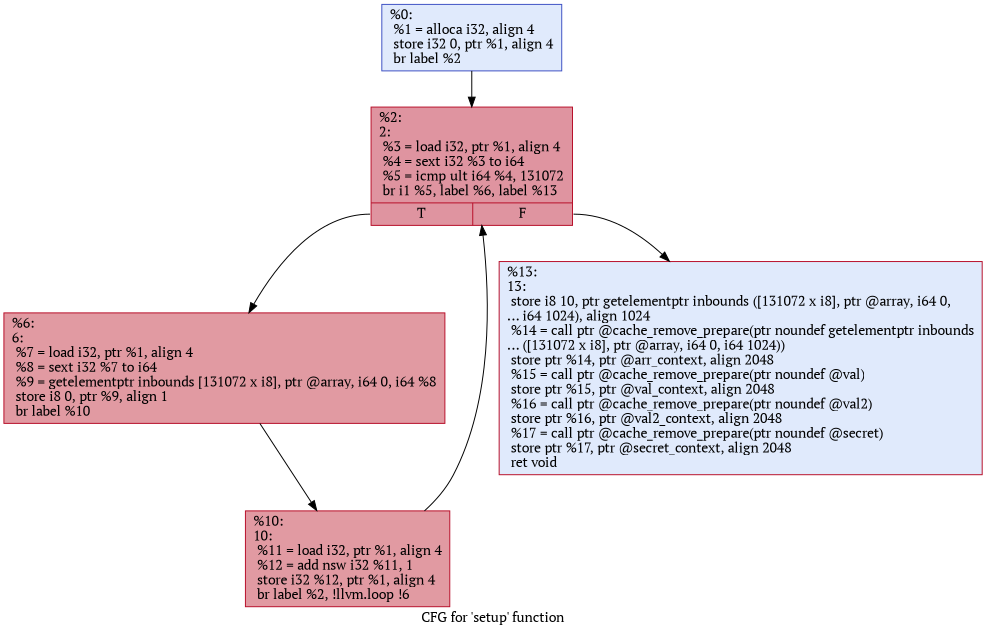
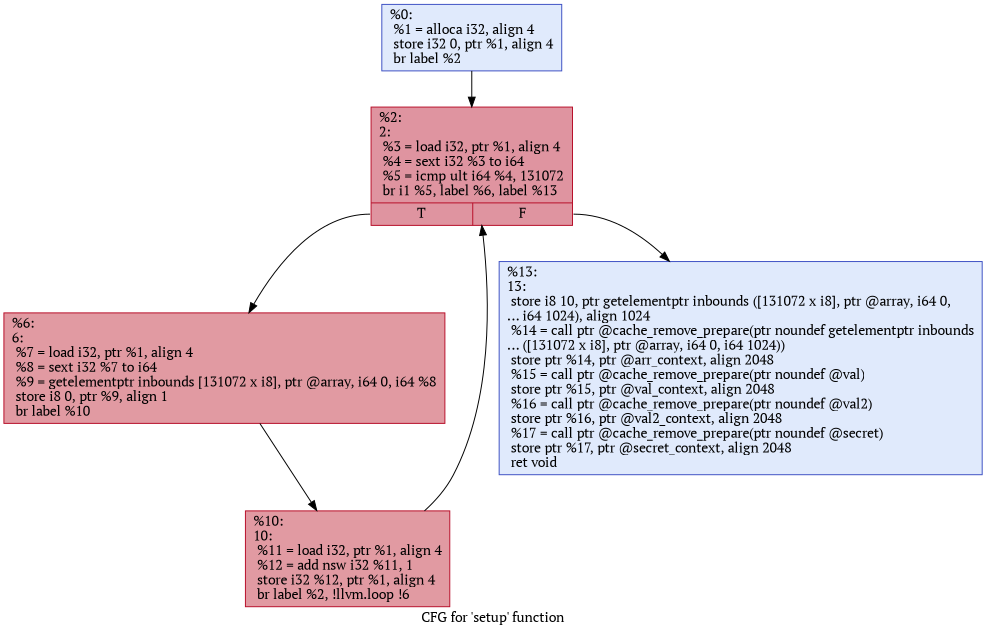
(741, 368) -> (741, 368)
